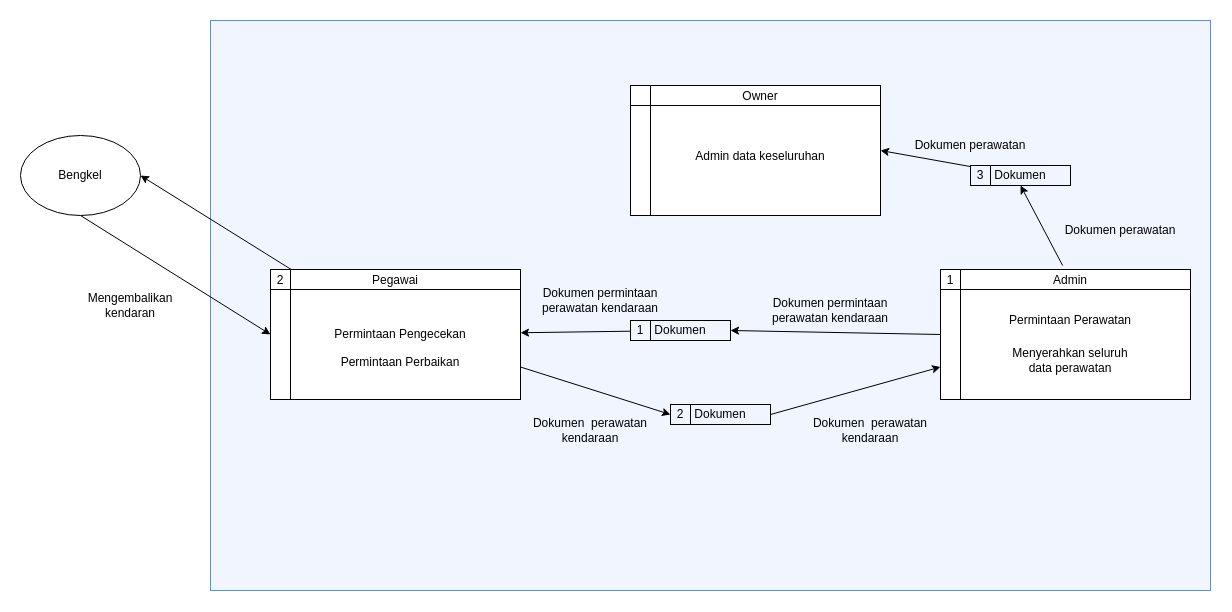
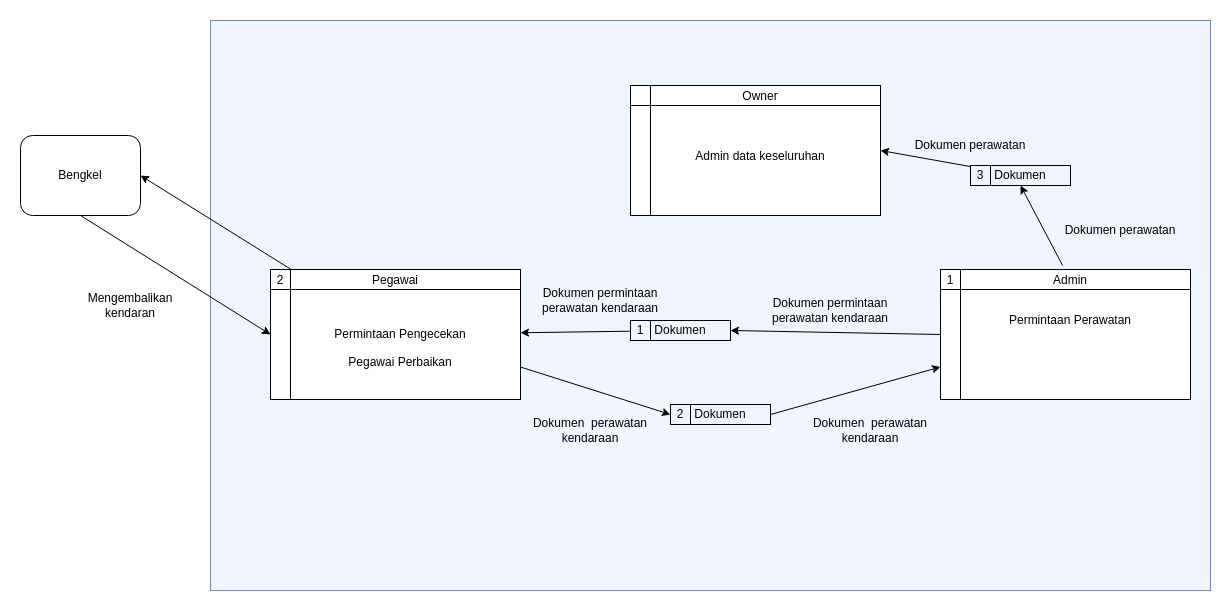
(81, 176) -> (81, 176)
(1071, 361) -> none
(401, 363) -> (401, 363)
